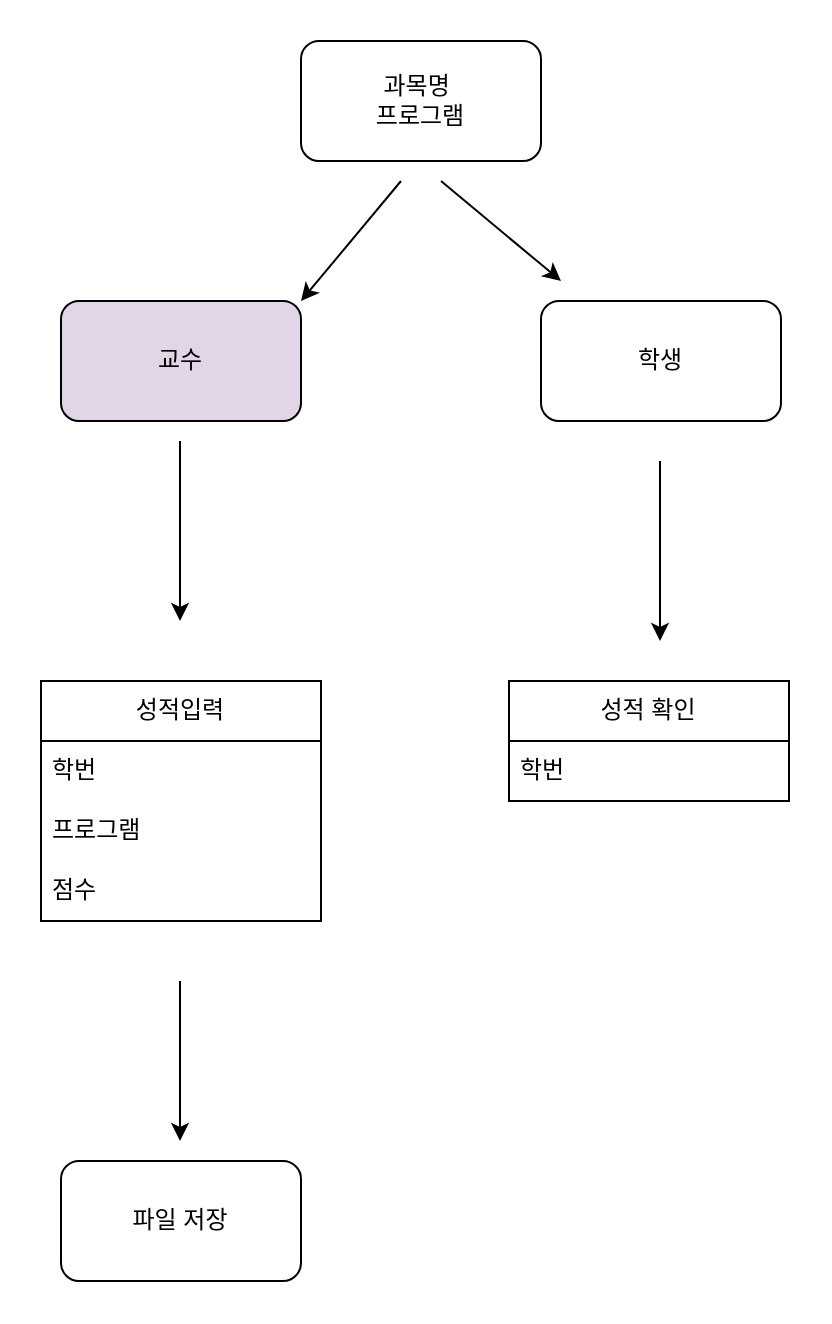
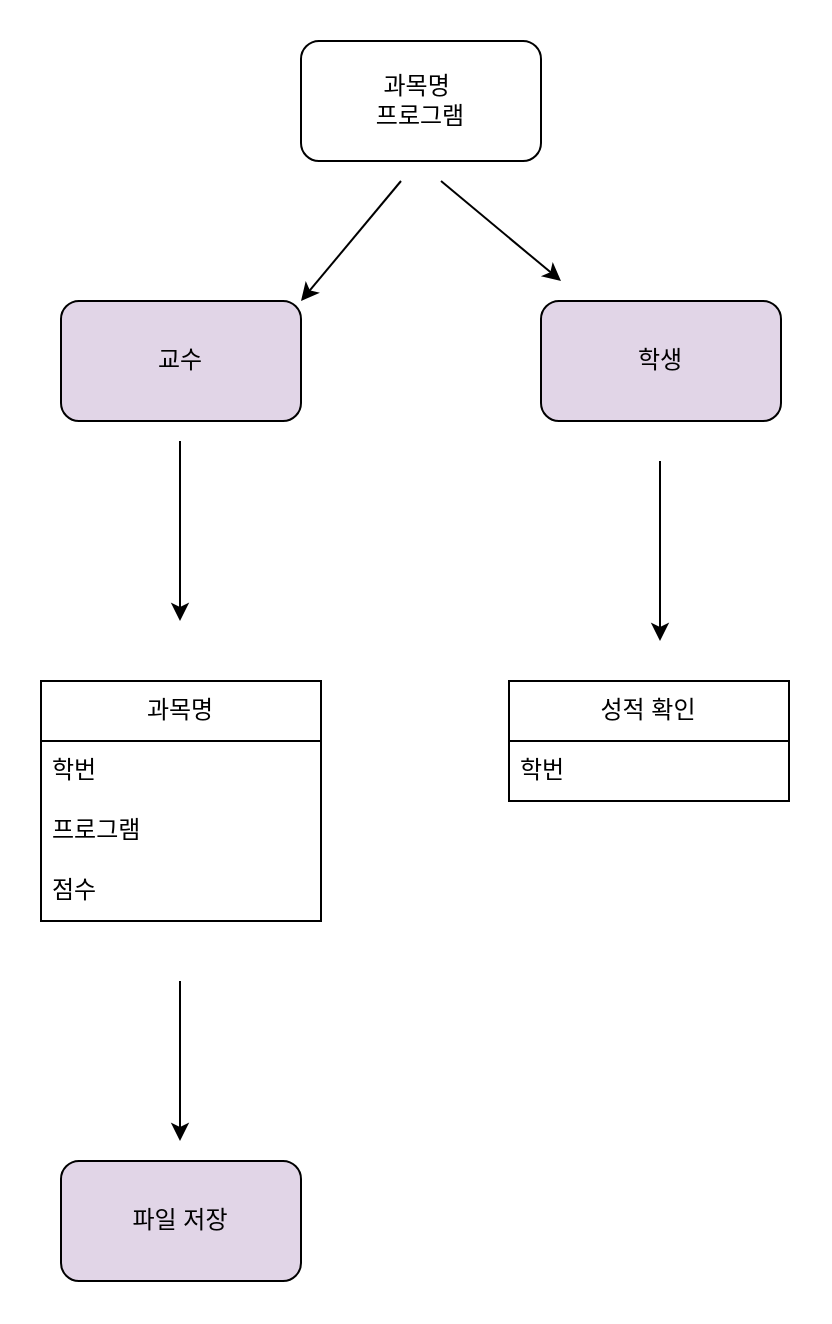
(661, 361) -> (661, 361)
(181, 711) -> (181, 711)
(181, 1221) -> (181, 1221)
